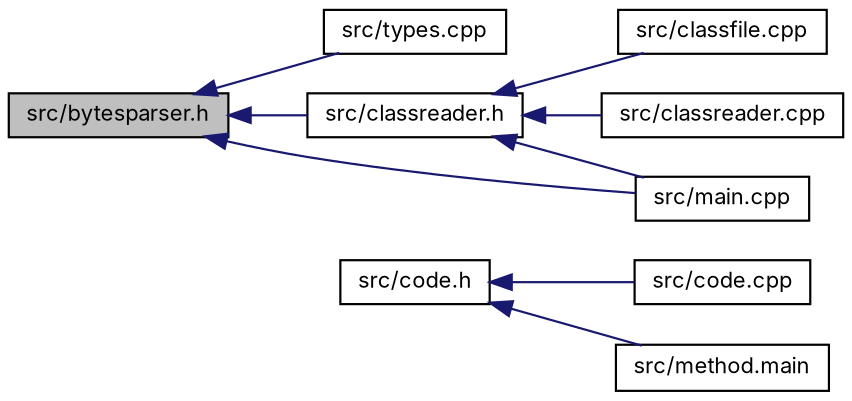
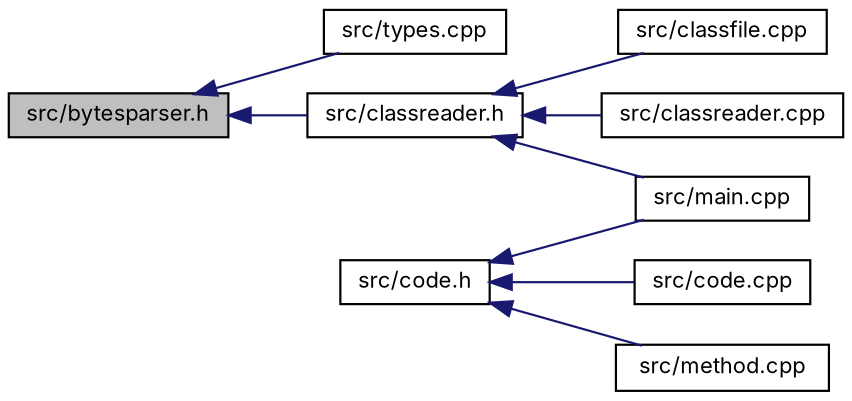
(430, 174) -> (578, 238)
(722, 368) -> (722, 368)
